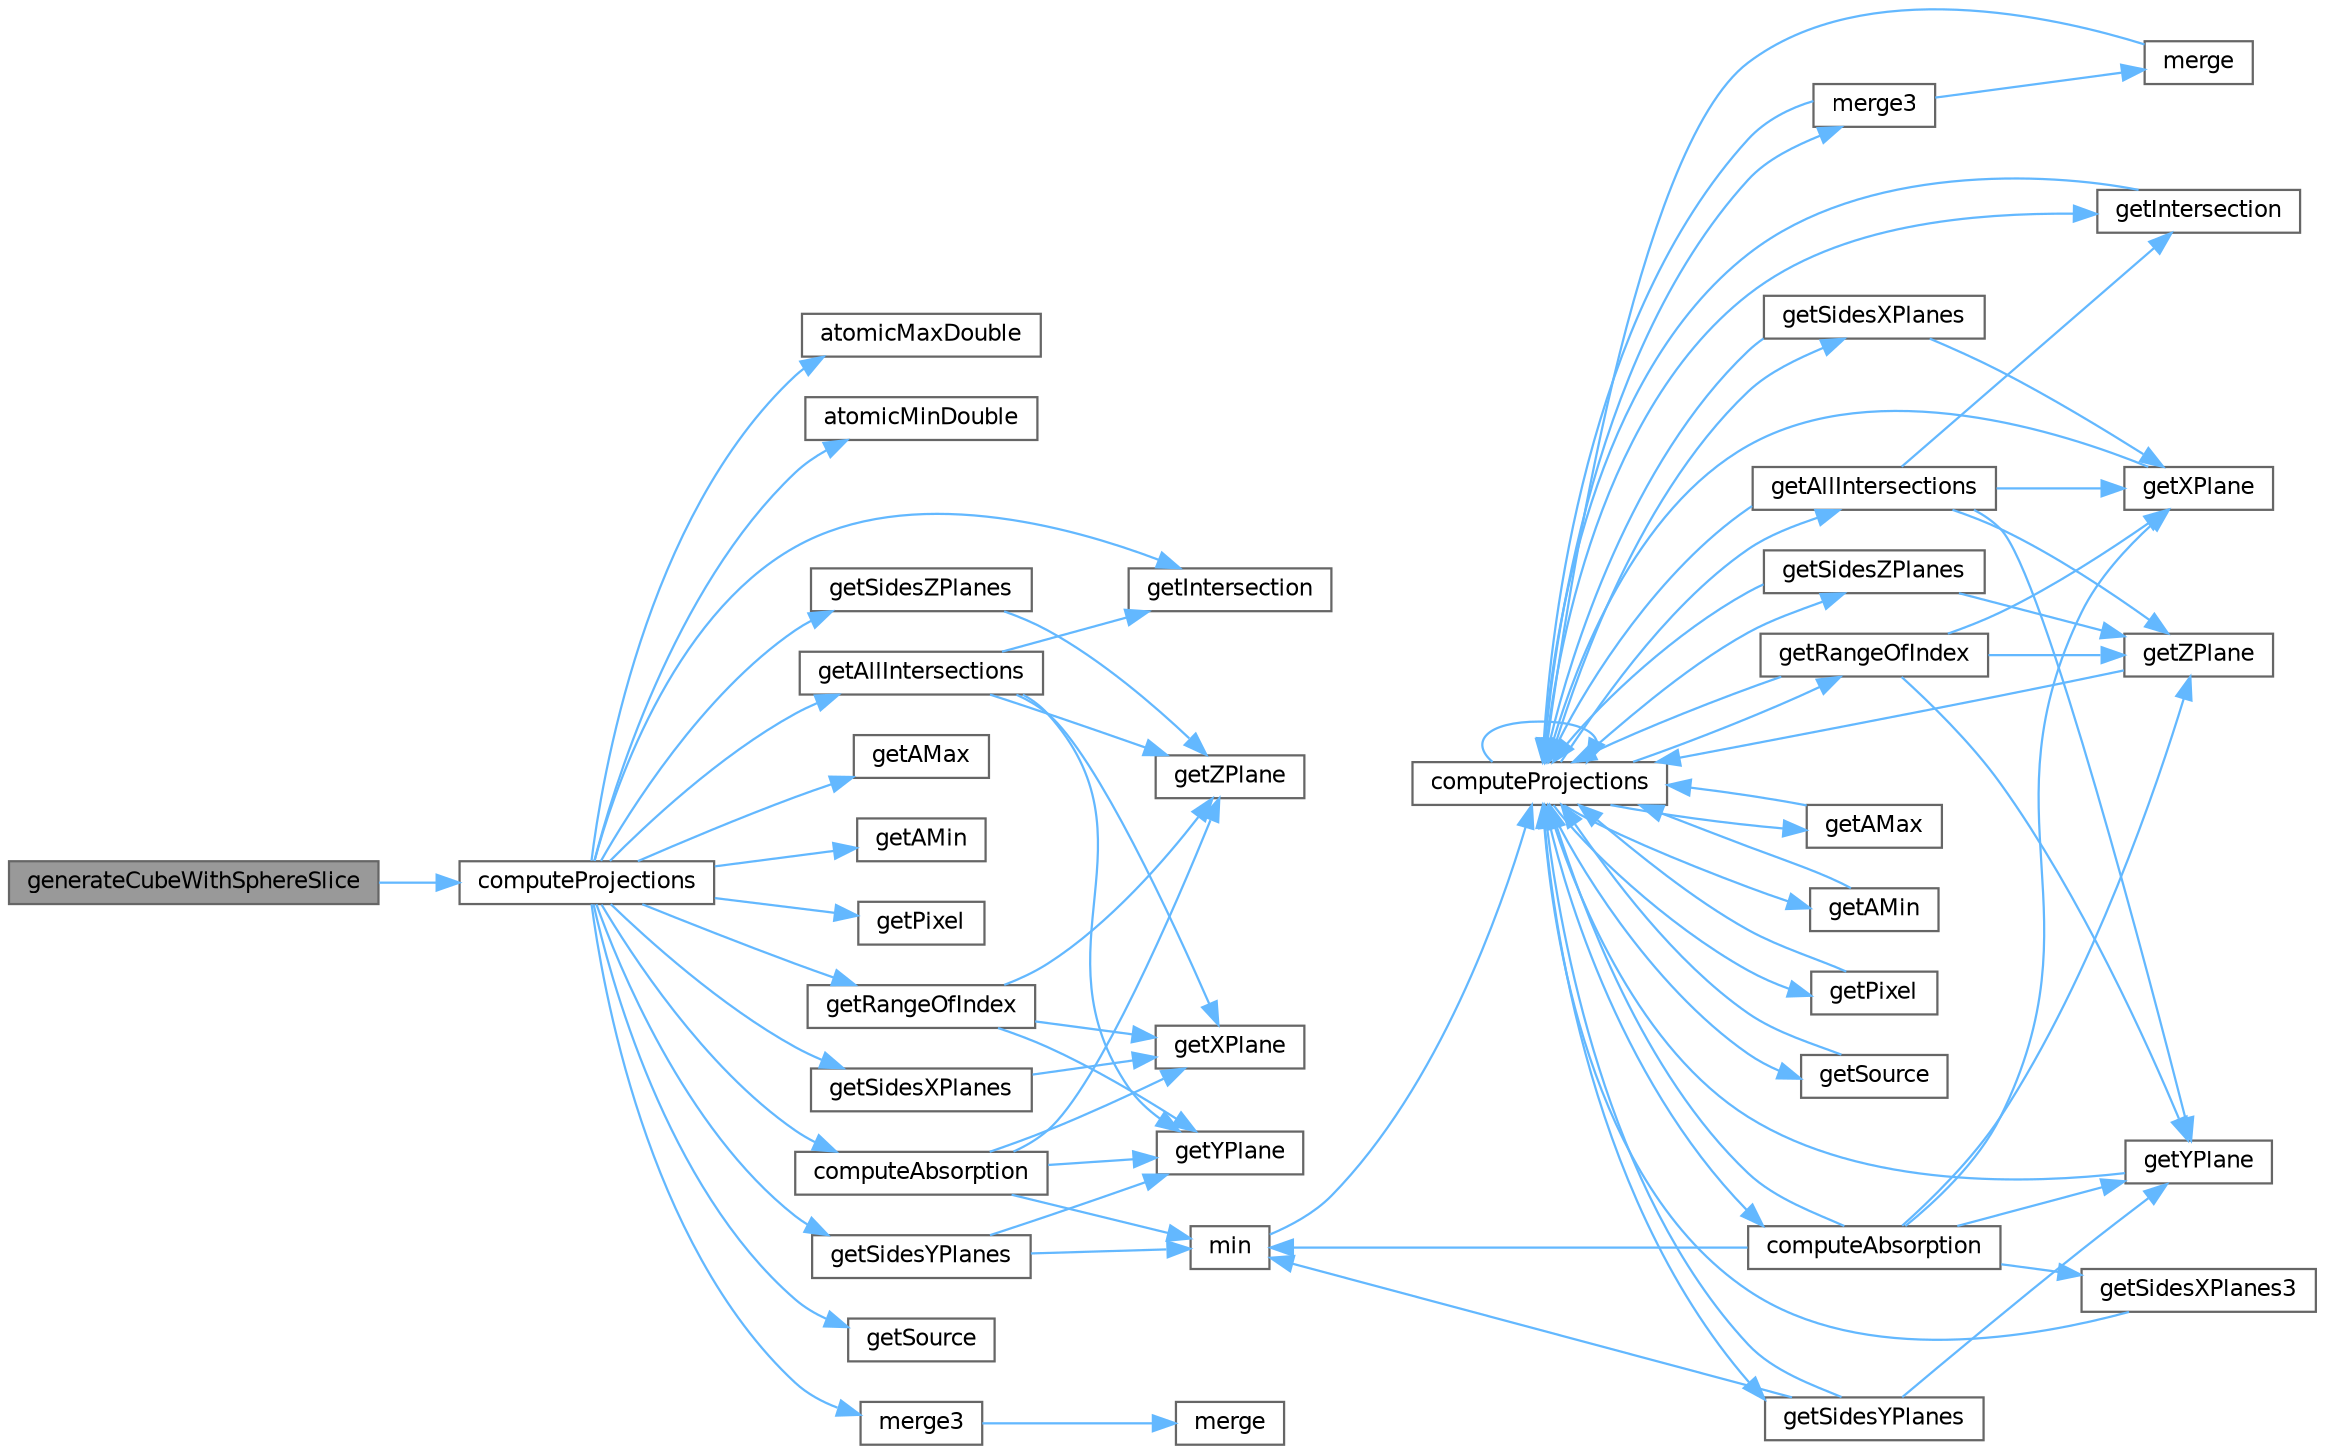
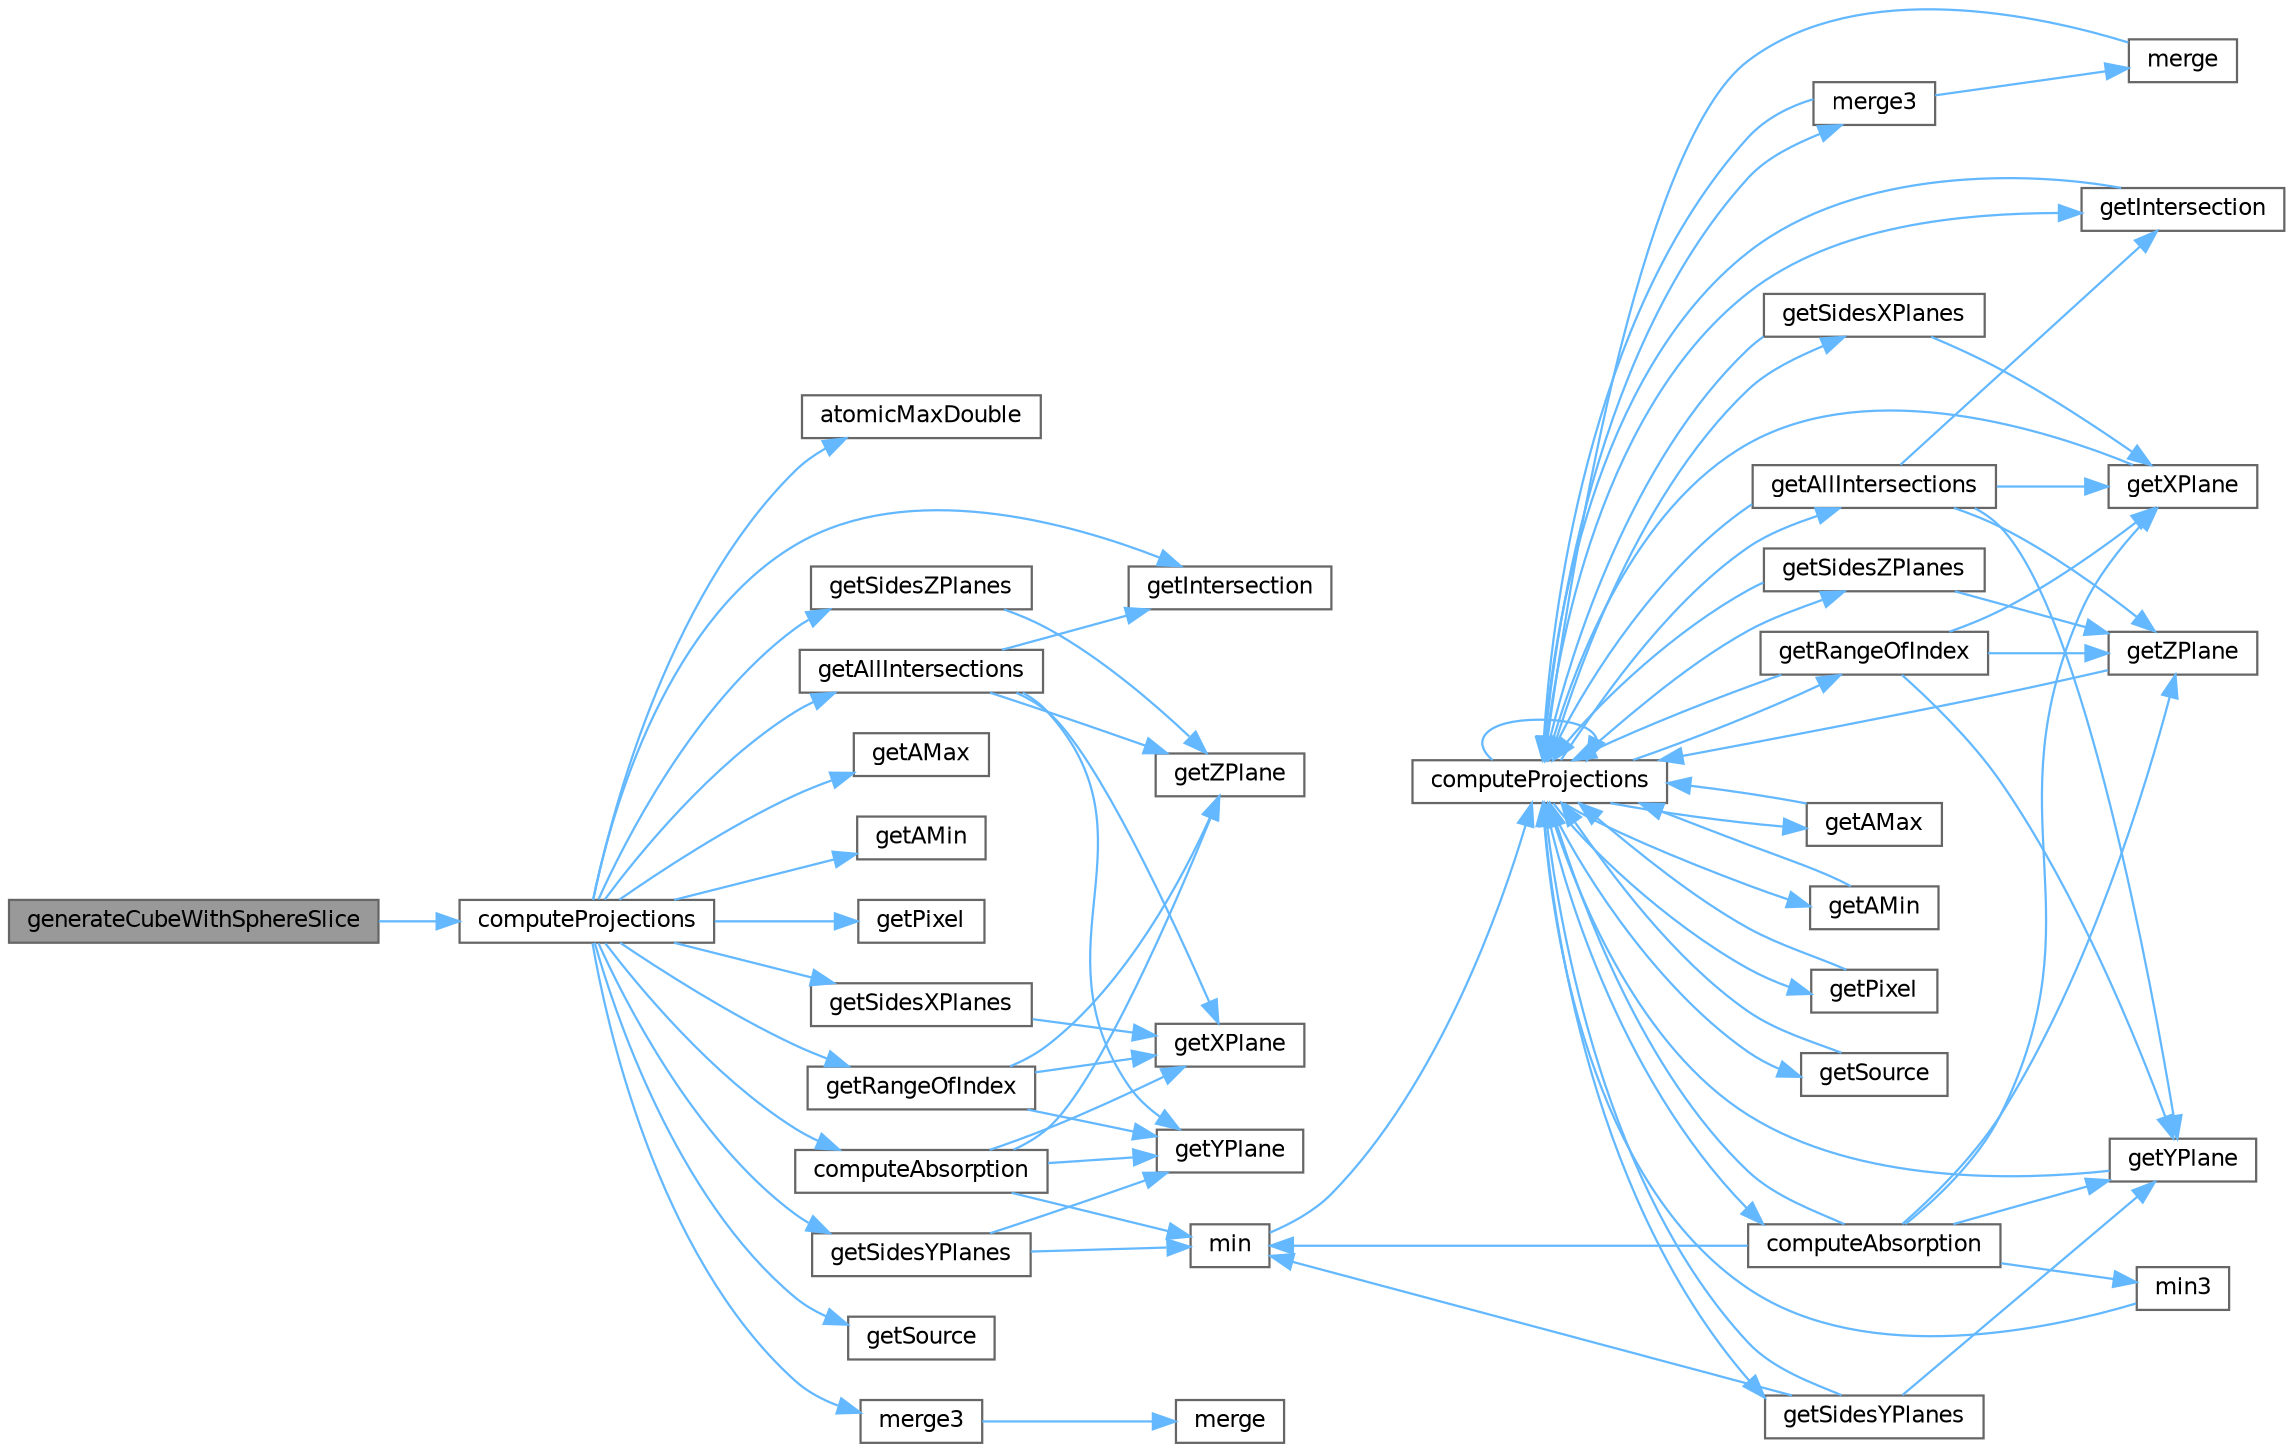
(921, 419) -> none
(2199, 1290) -> (2183, 1289)
